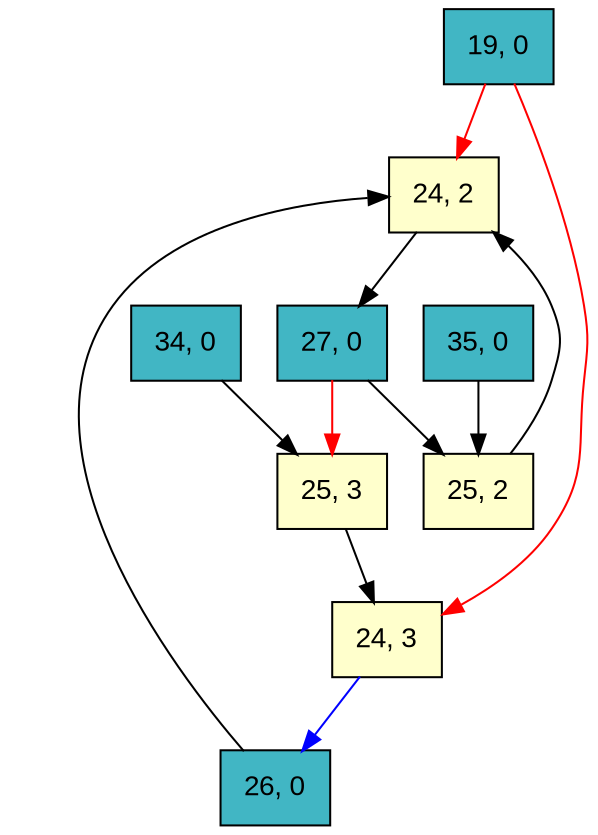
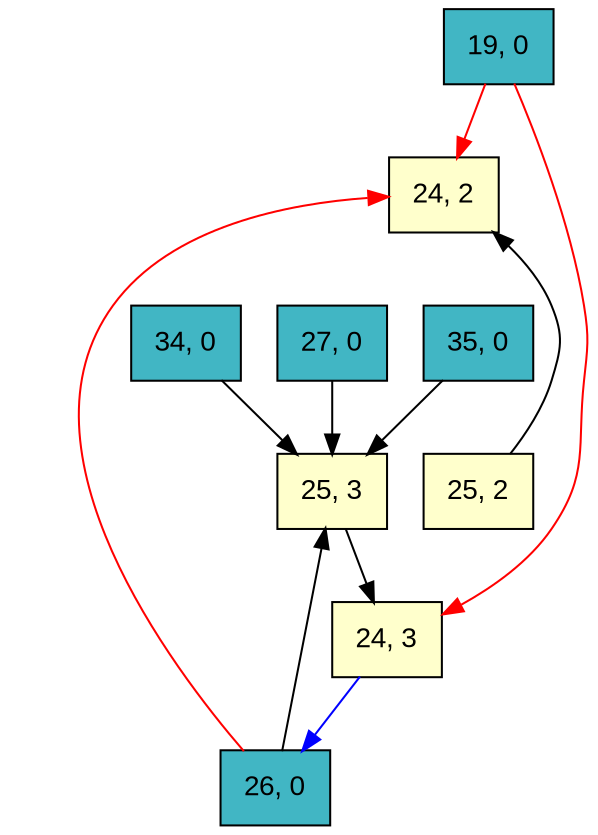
(394, 261) -> none
(81, 405) -> (81, 405)
(332, 407) -> (332, 407)
(478, 407) -> (413, 410)
(398, 410) -> none
none -> (302, 650)
